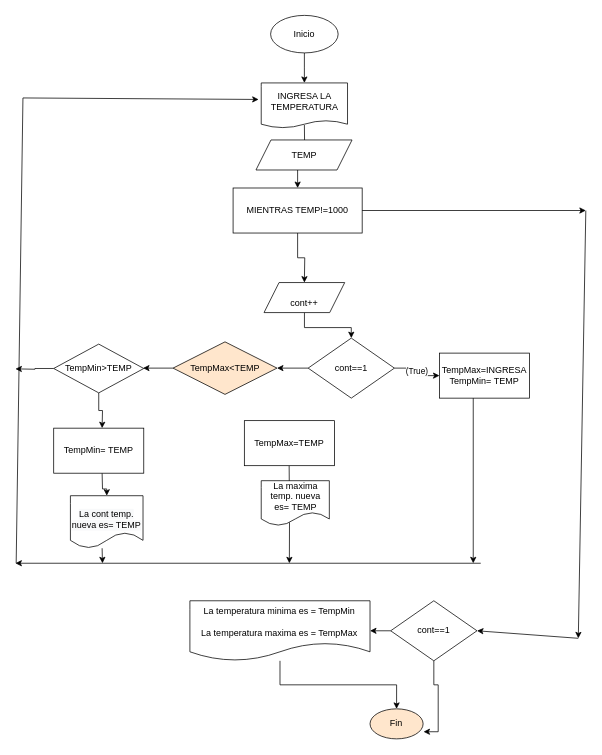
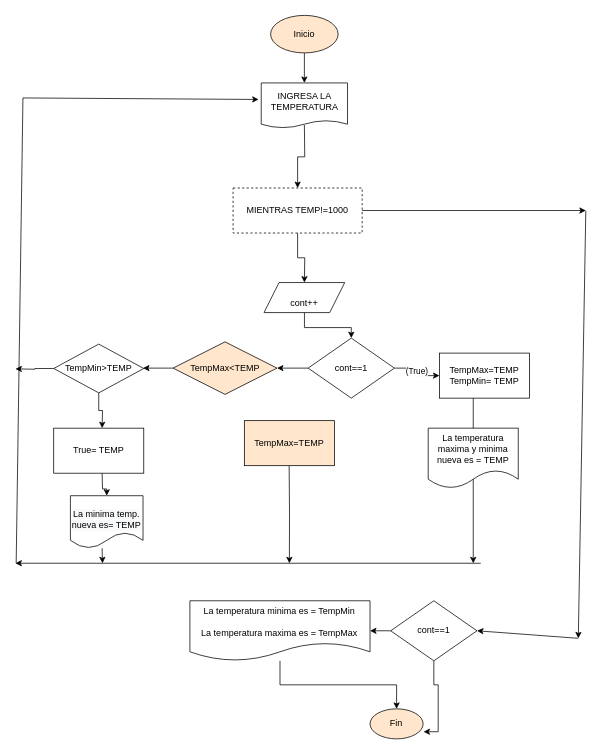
(304, 34) -> (304, 34)
(304, 155) -> none
(297, 210) -> (297, 210)
(484, 375) -> (484, 375)
(289, 443) -> (289, 443)
(99, 450) -> (99, 450)
none -> (473, 458)
(295, 503) -> none
(107, 514) -> (107, 514)
